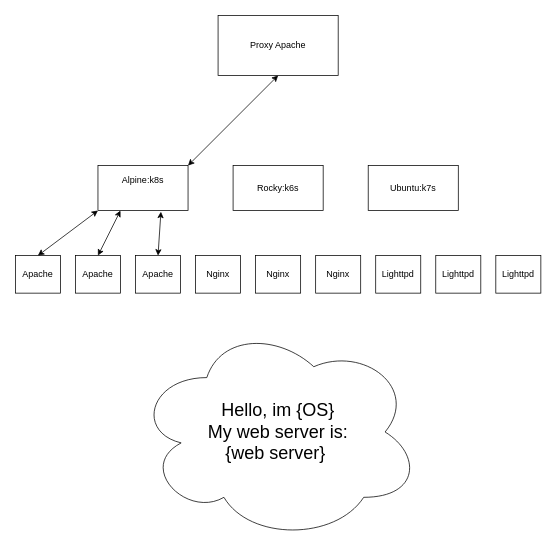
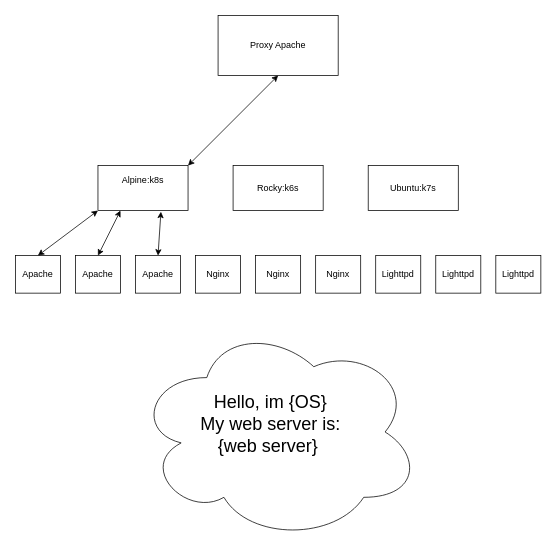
(278, 432) -> (270, 424)
